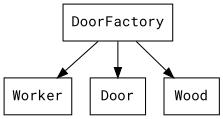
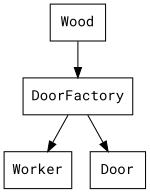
(151, 56) -> (78, 54)
